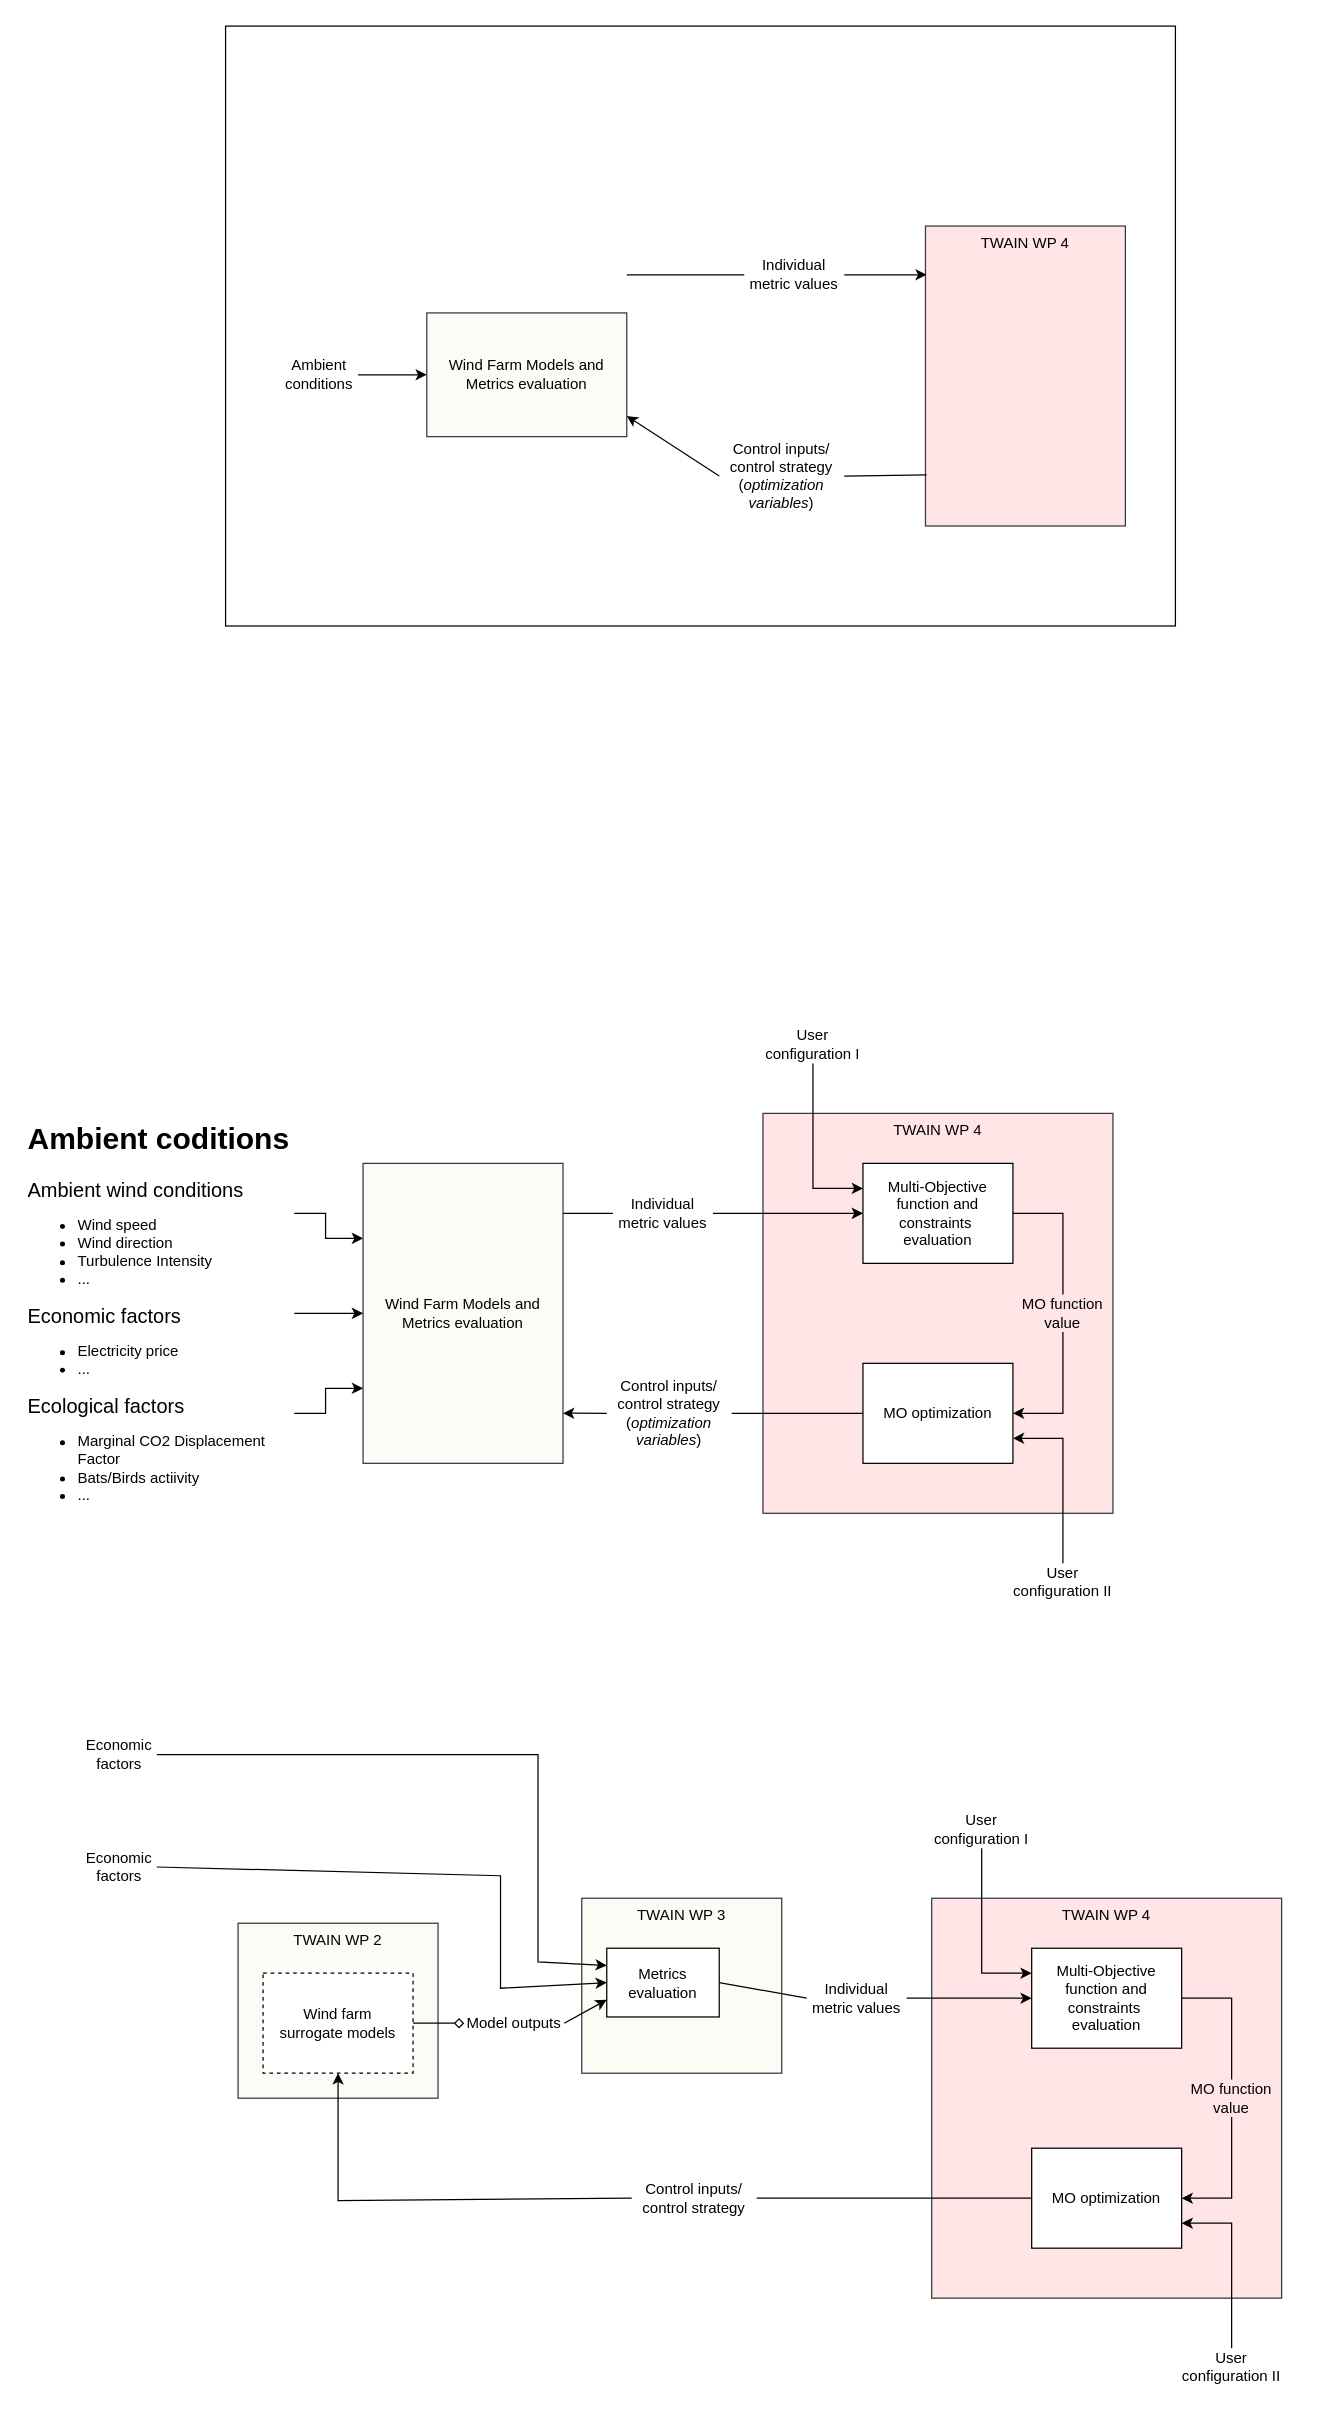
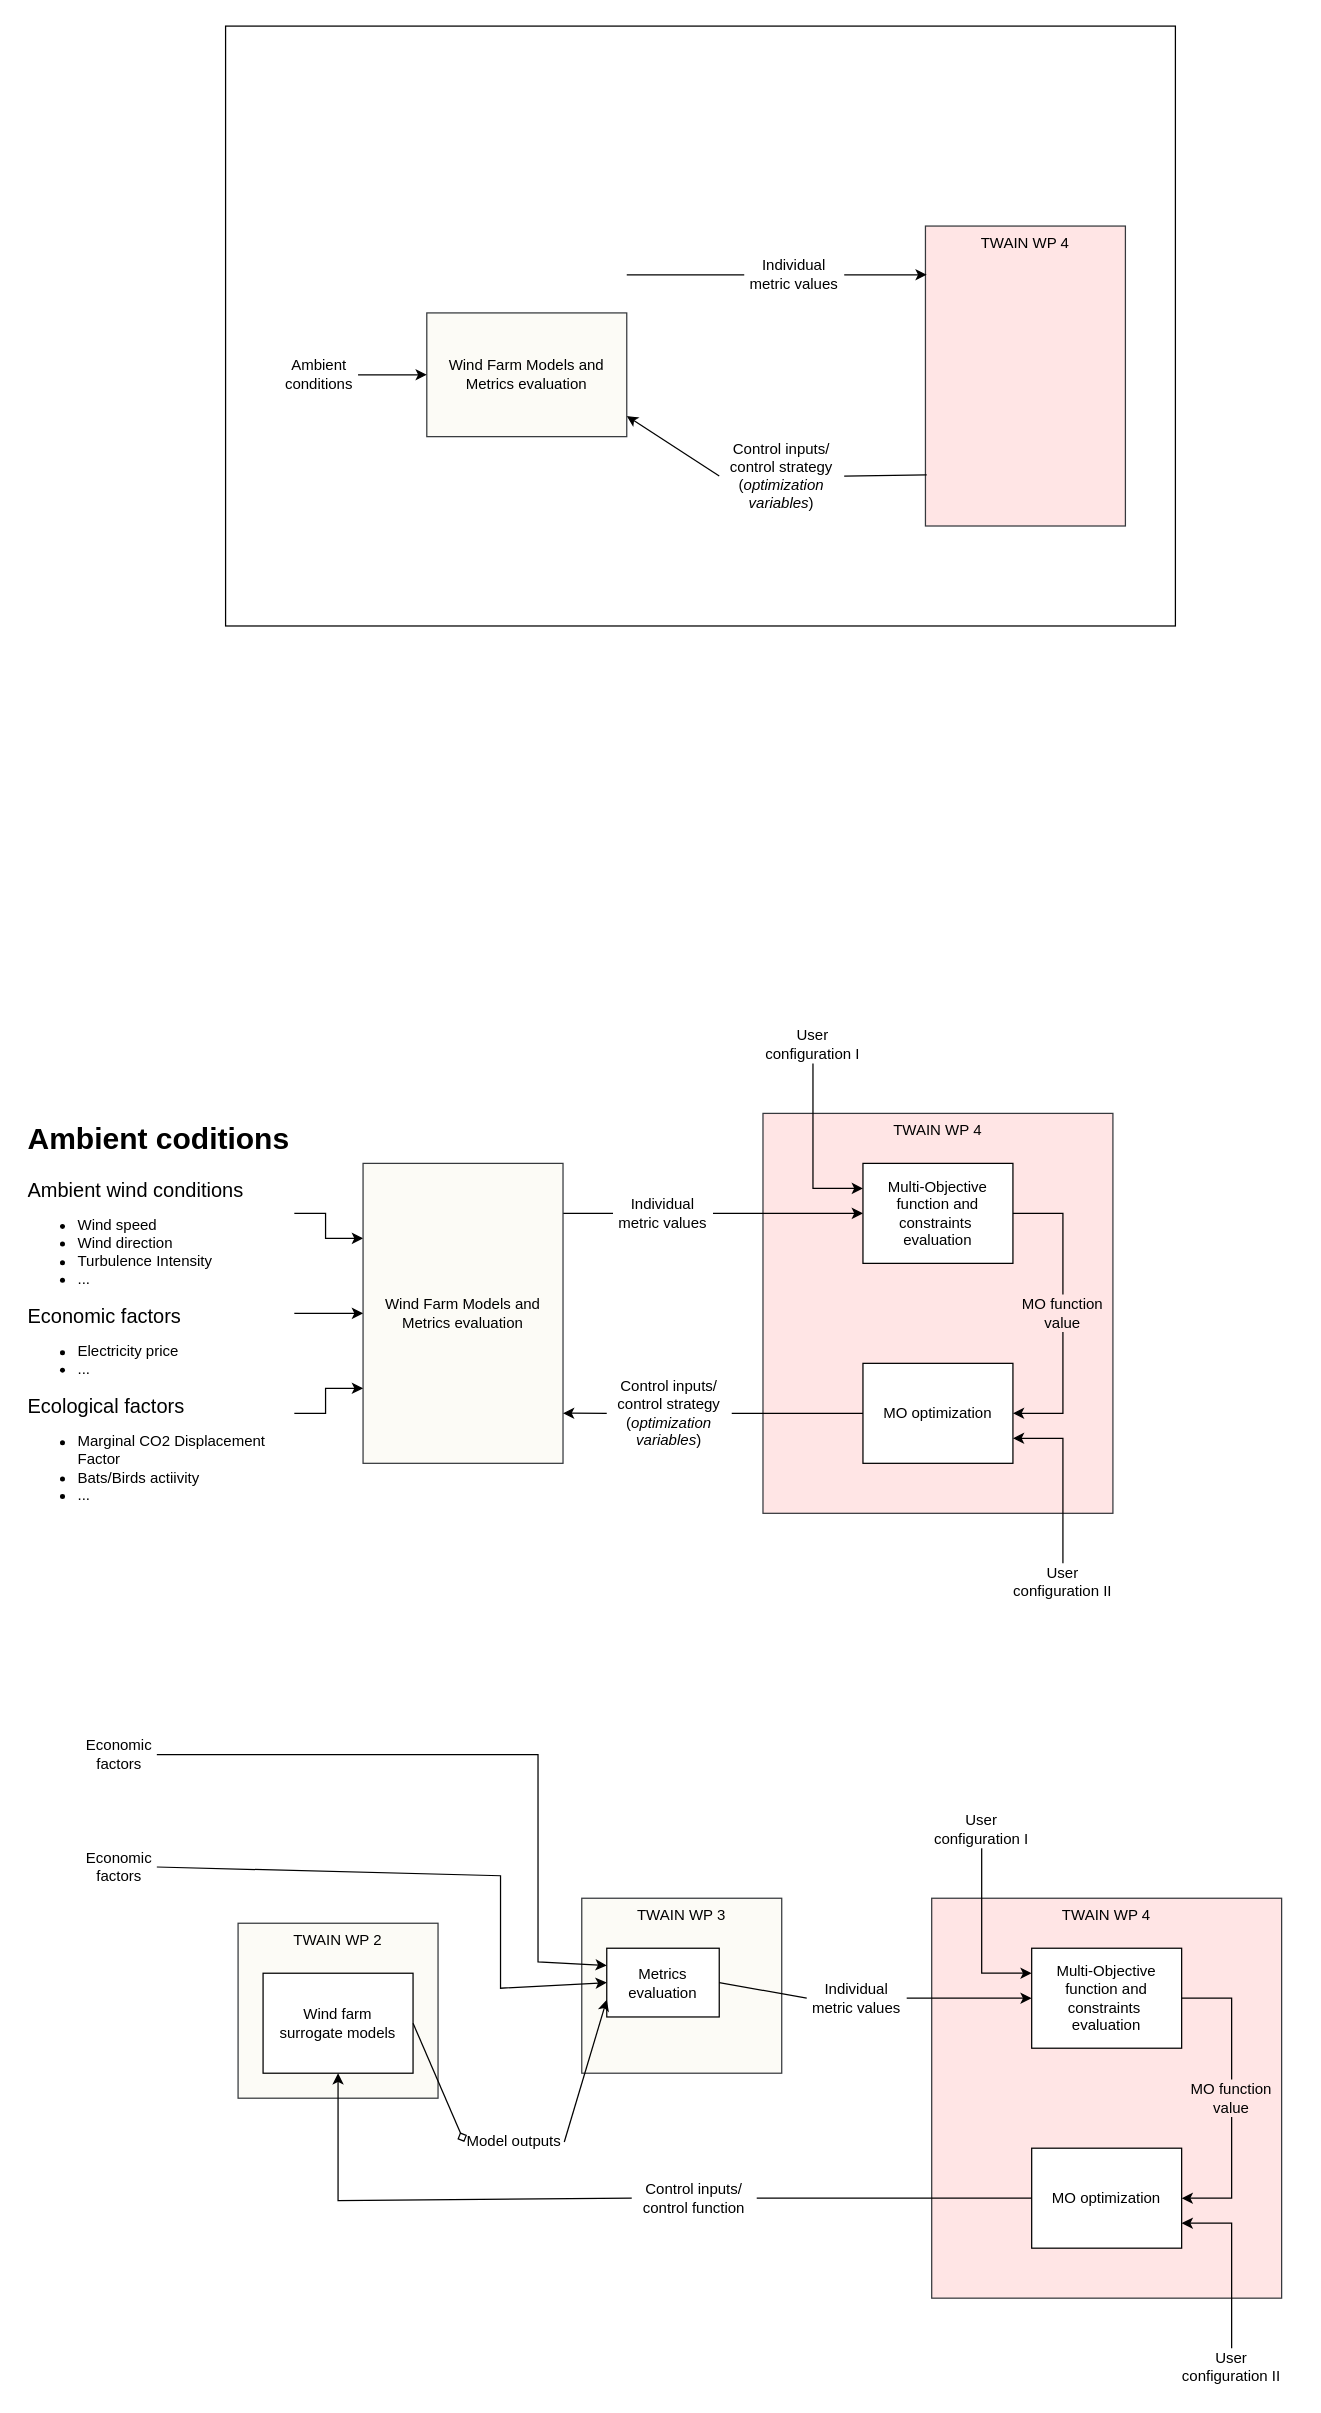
(338, 2023) -> (338, 2023)
(514, 2023) -> (514, 2142)
(694, 2198) -> (694, 2198)
